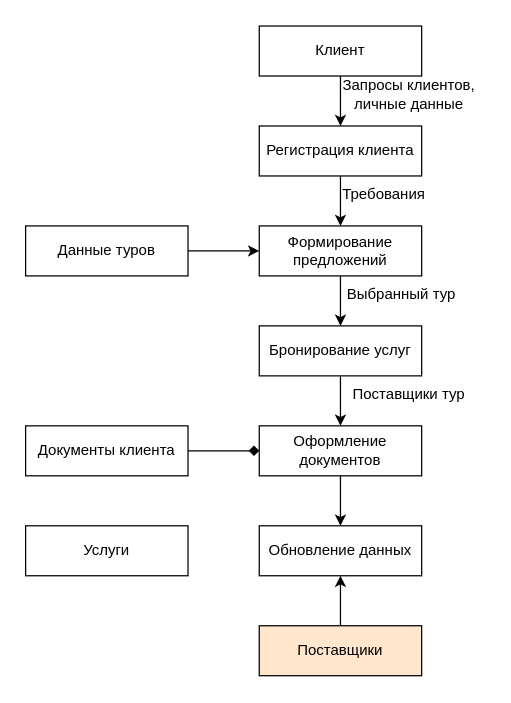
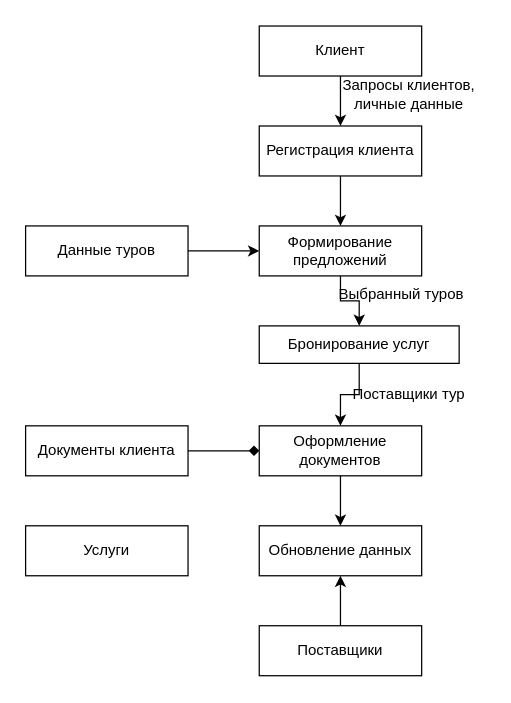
(384, 194) -> none
(402, 294) -> (402, 294)
(341, 351) -> (359, 344)
(341, 651) -> (341, 651)
